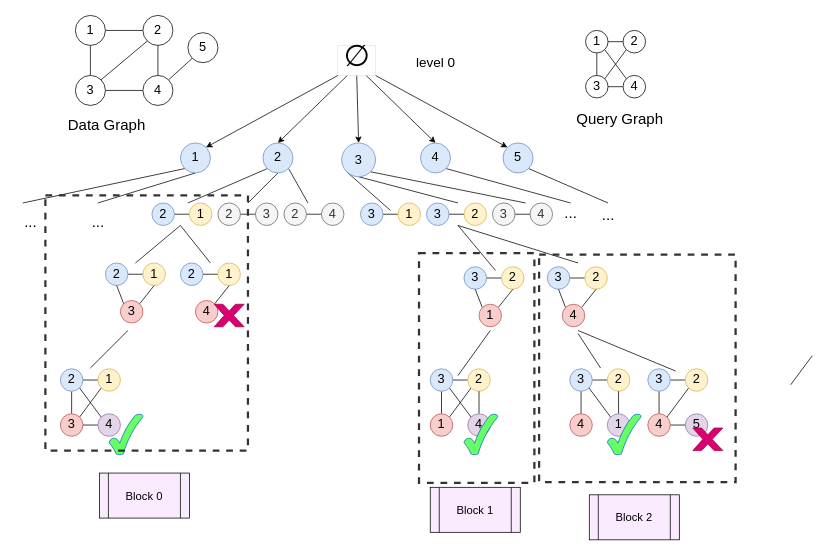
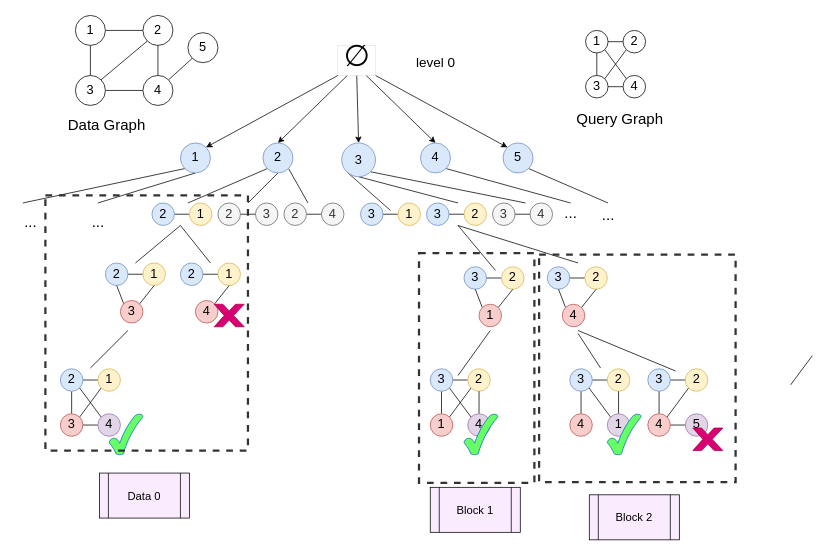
(144, 495) -> (144, 495)
